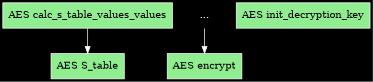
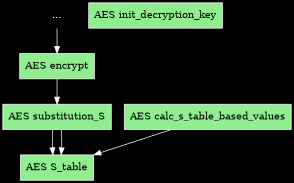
(88, 15) -> (208, 117)
none -> (57, 117)
